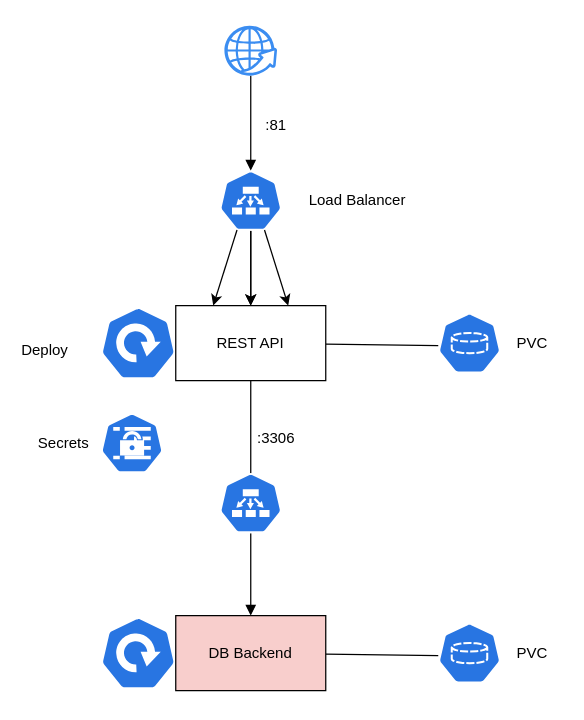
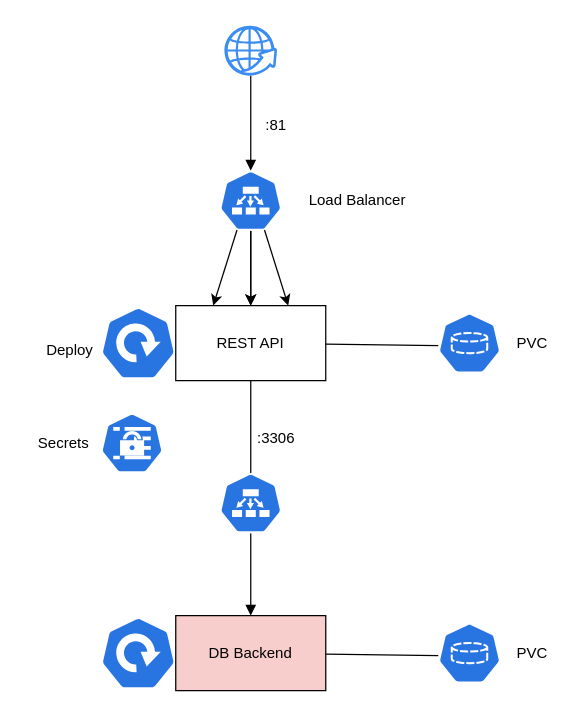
(44, 351) -> (69, 351)
